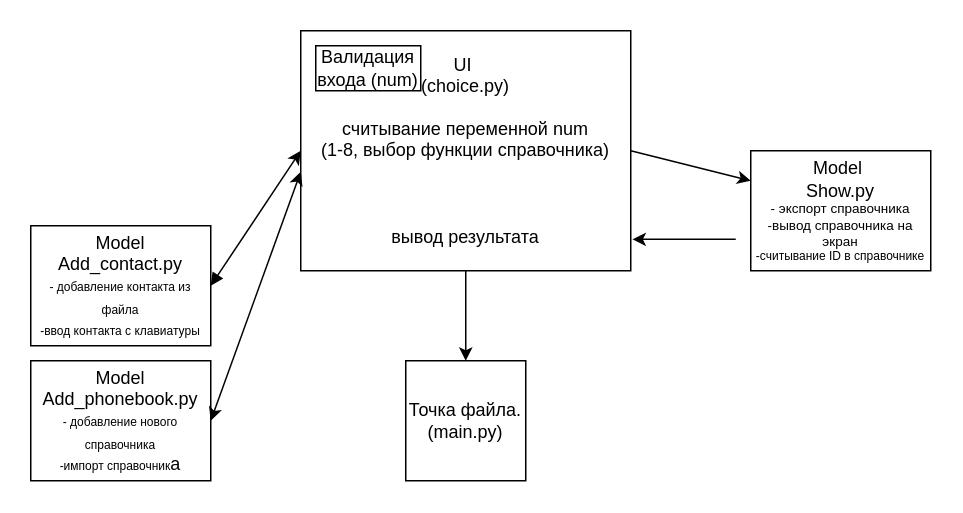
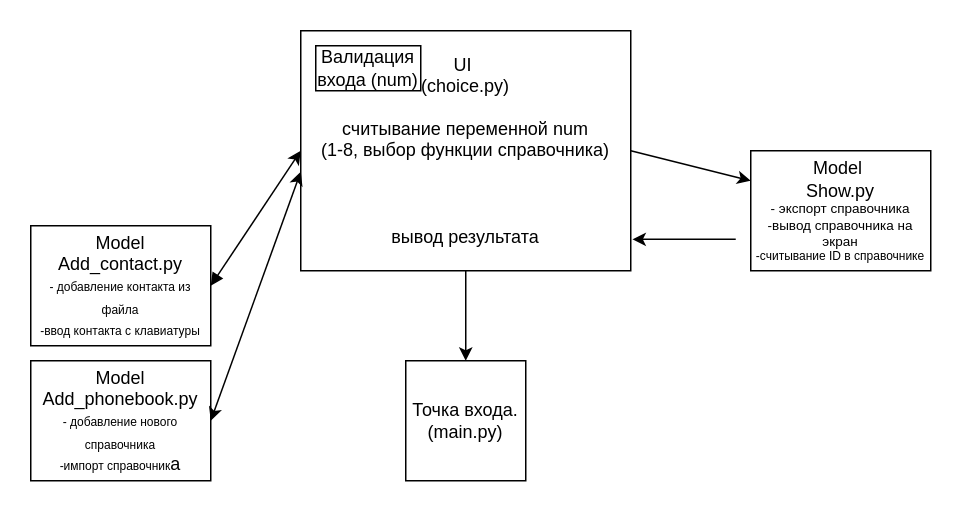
(466, 421) -> (466, 421)
